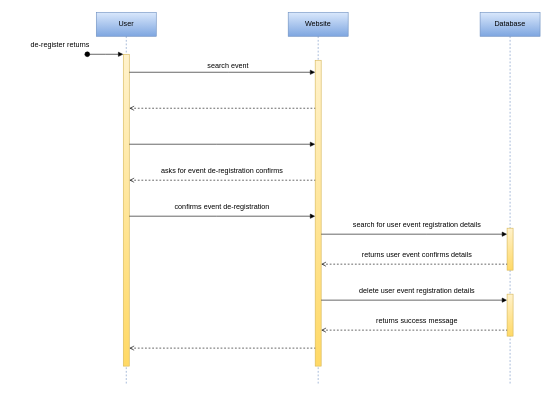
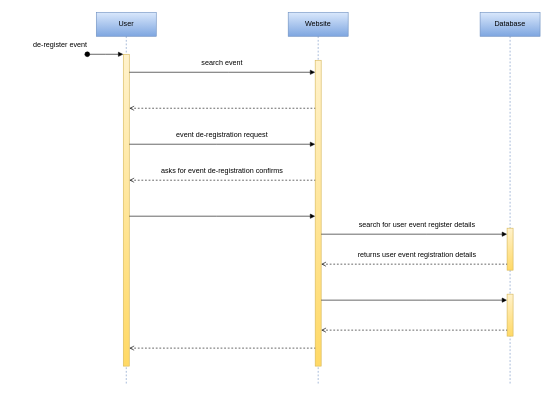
(60, 45) -> (60, 45)
(228, 66) -> (222, 63)
none -> (222, 135)
(222, 207) -> none
(417, 225) -> (417, 225)
(417, 255) -> (417, 255)
(417, 291) -> none
(417, 321) -> none
